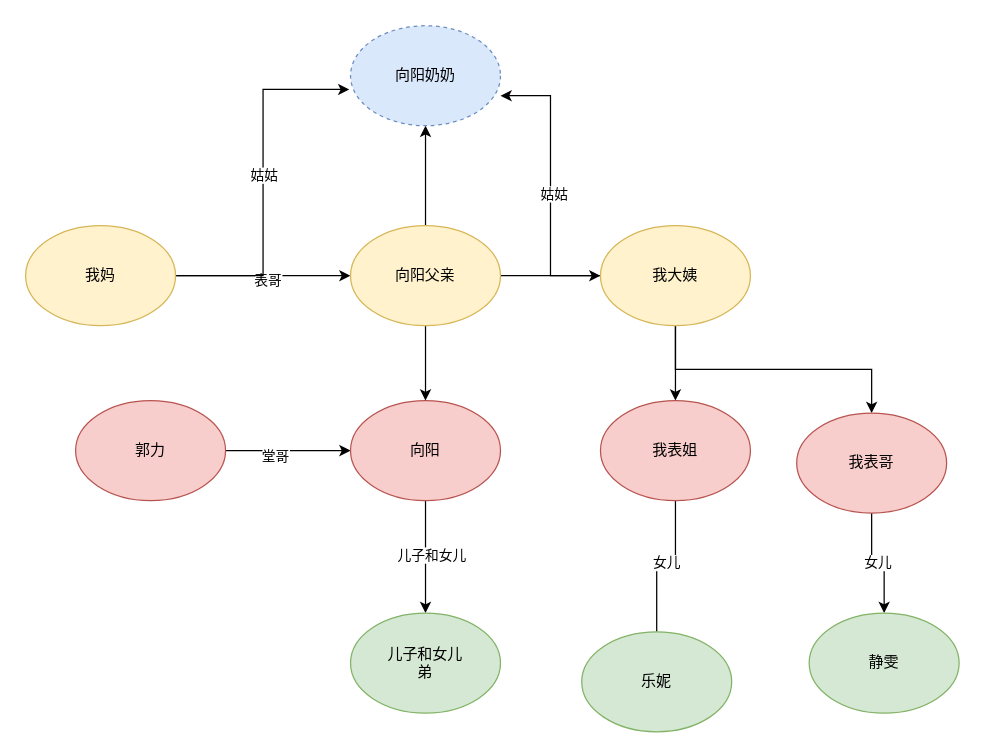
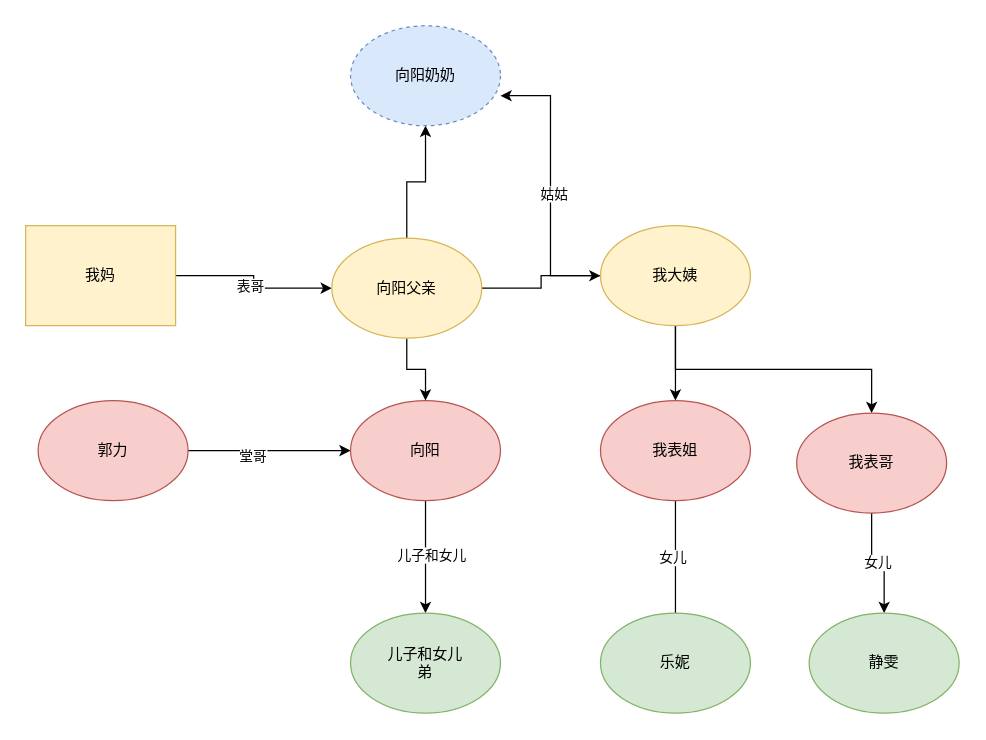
(263, 142) -> none
(101, 276) -> (101, 276)
(426, 276) -> (407, 288)
(151, 451) -> (113, 451)
(657, 682) -> (676, 663)
